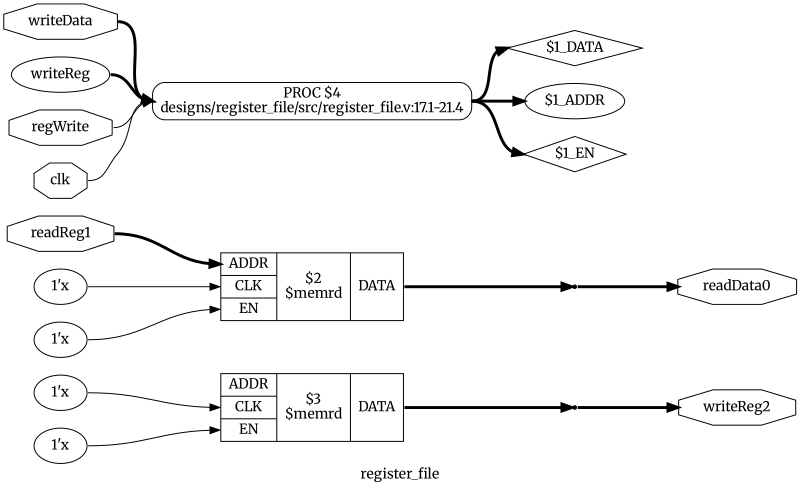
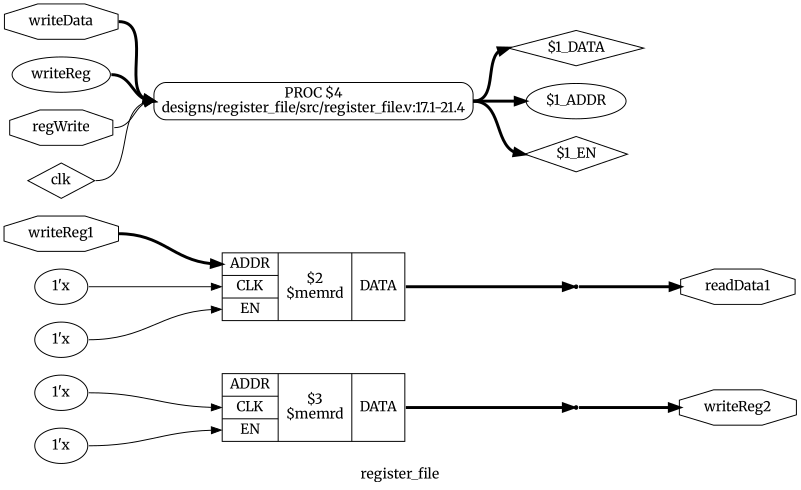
(61, 181) -> (61, 181)
(61, 234) -> (61, 234)
(737, 287) -> (738, 287)
